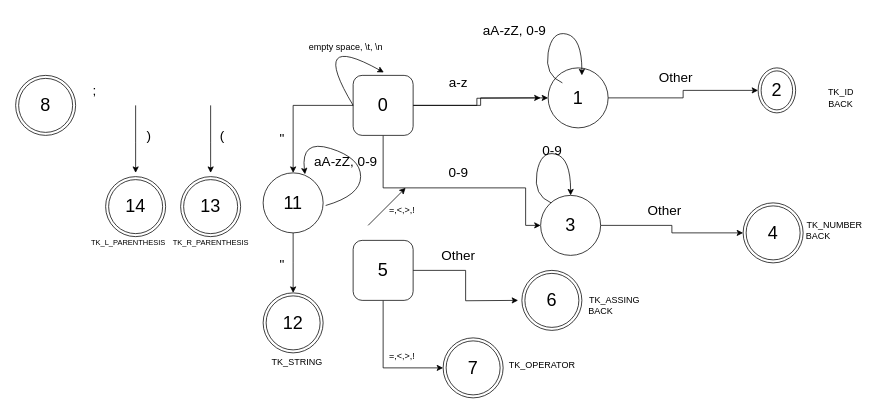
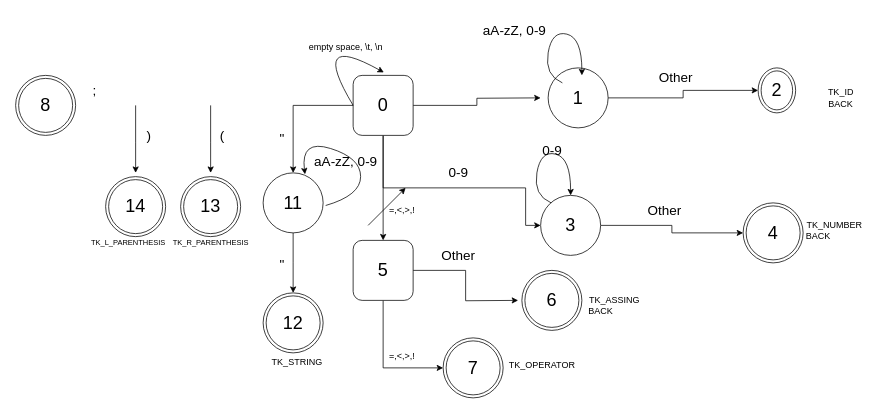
(458, 83) -> none
(480, 103) -> (383, 234)
